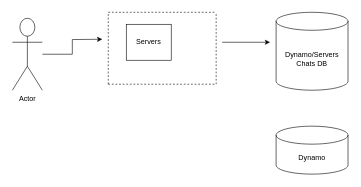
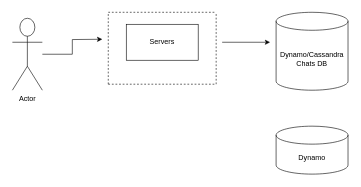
(149, 42) -> (162, 42)
(312, 59) -> (312, 59)
